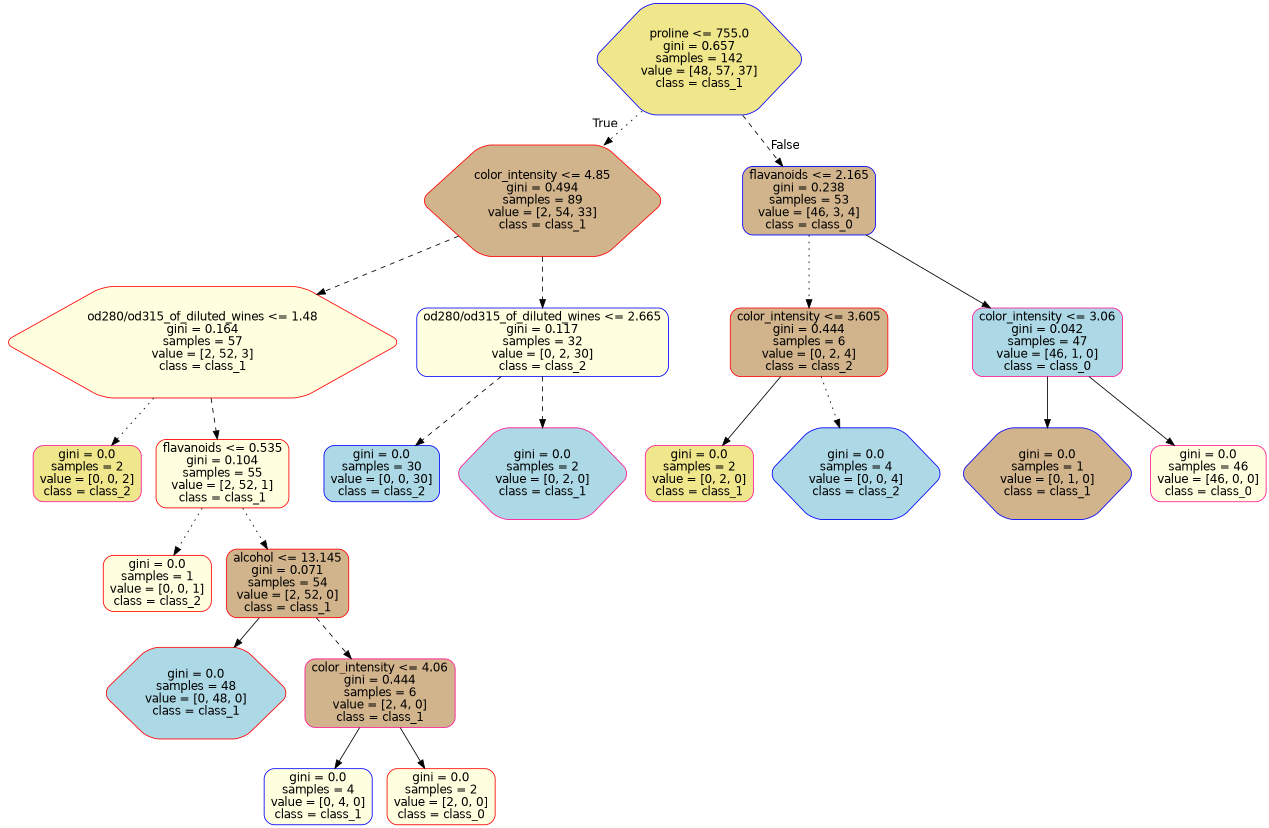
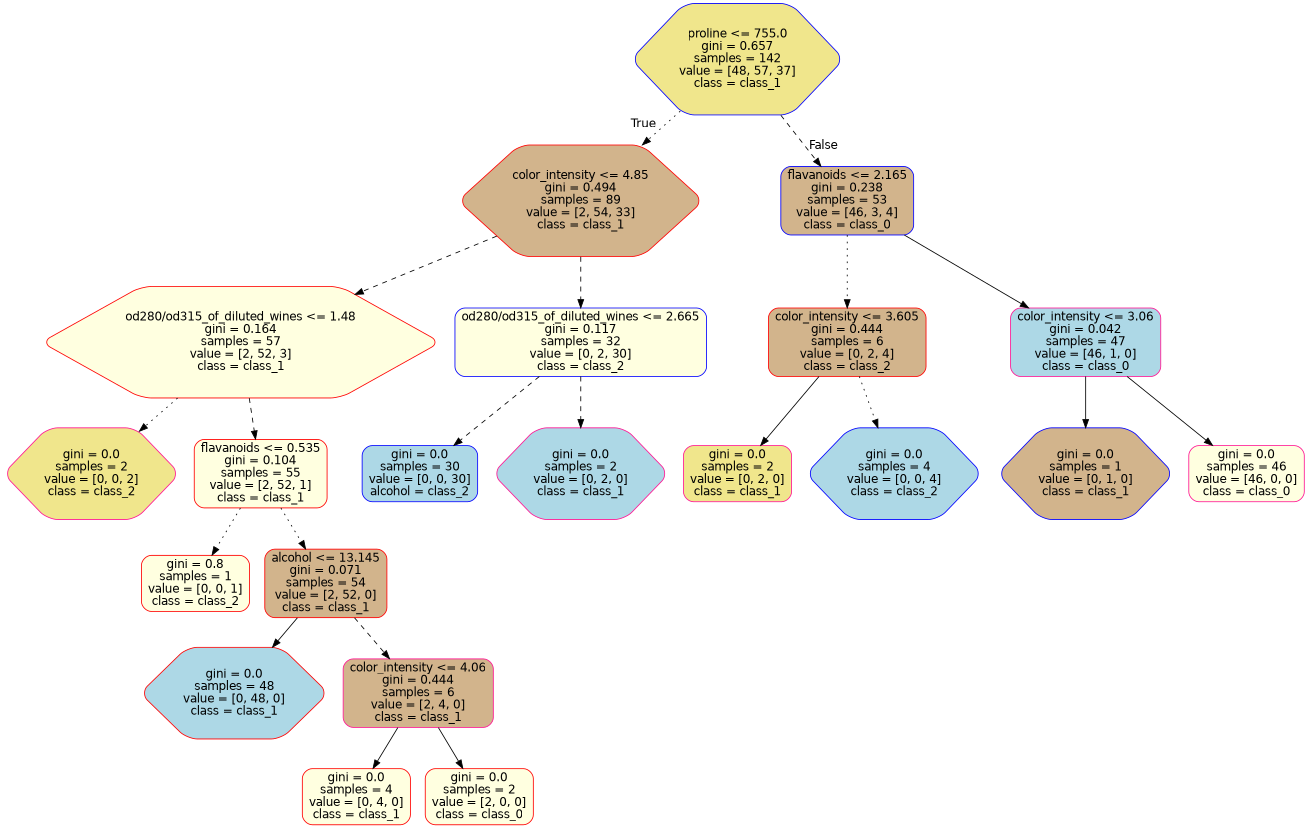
(87, 474) -> (92, 474)
(382, 474) -> (420, 474)
(157, 583) -> (195, 583)
(318, 797) -> (356, 797)
